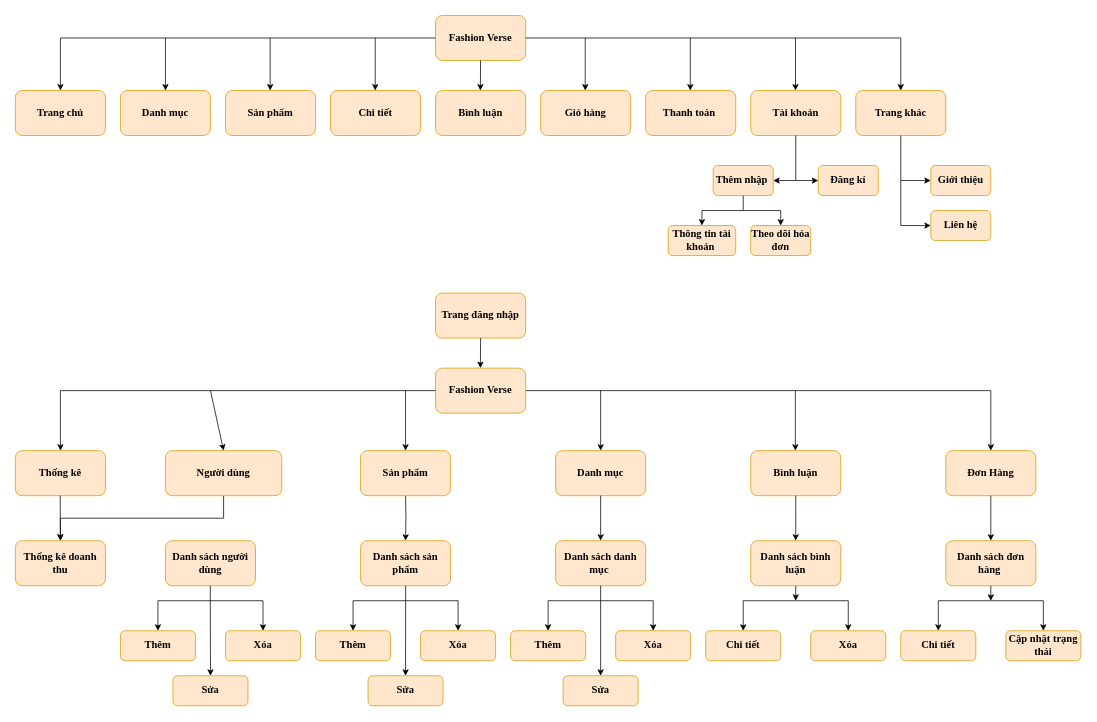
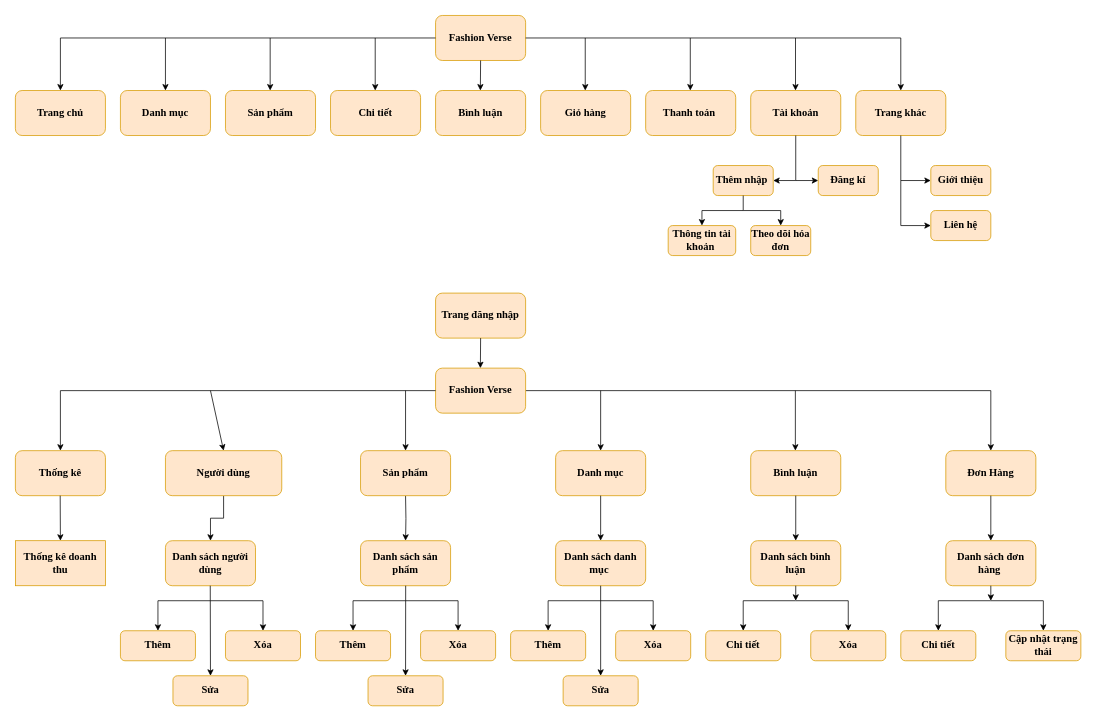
(137, 518) -> (210, 525)
(60, 563) -> (60, 563)
